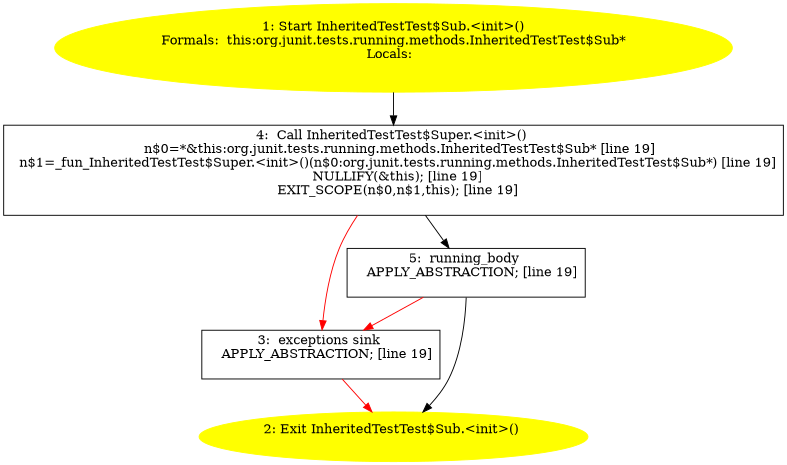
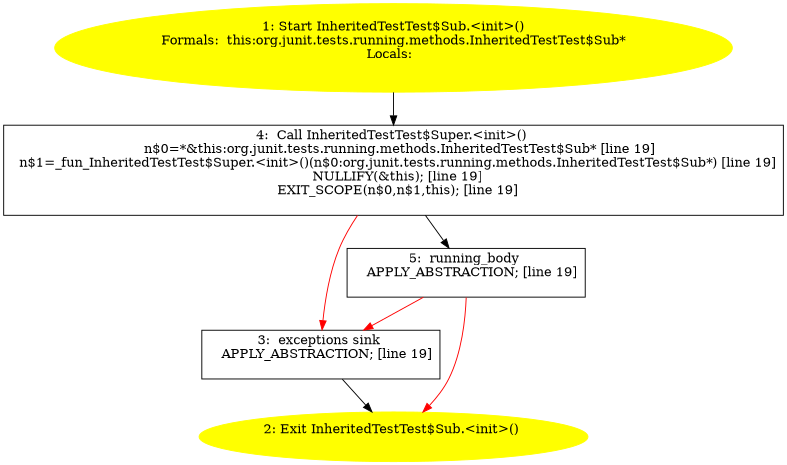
(458, 355) -> (458, 355)
(354, 392) -> (354, 392)
